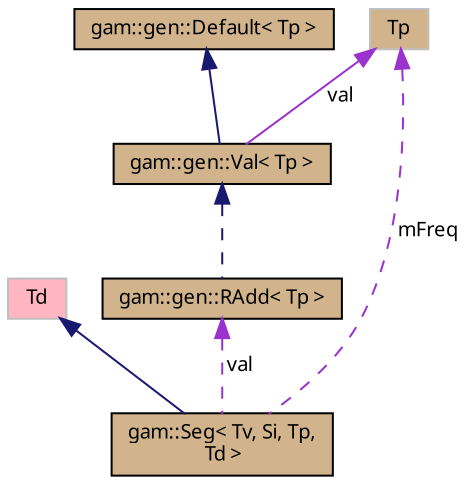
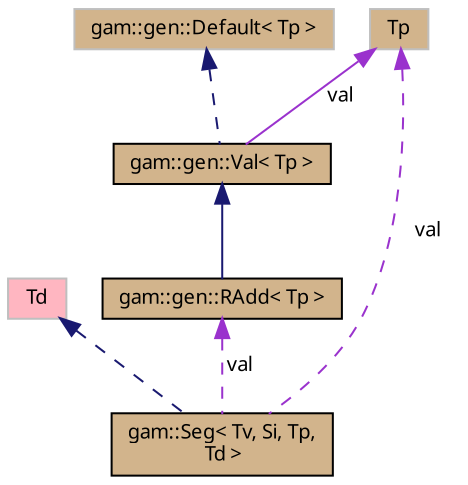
(204, 29) -> (204, 29)
(215, 107) -> (215, 107)
(426, 231) -> (426, 231)
(222, 242) -> (222, 242)
(131, 372) -> (131, 372)
